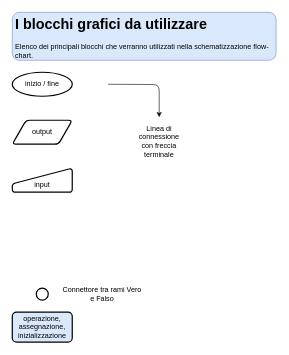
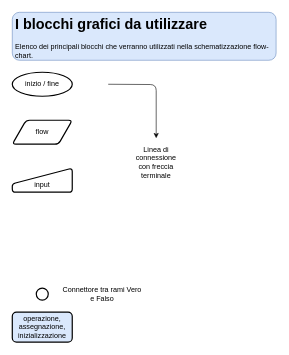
(42, 132) -> (42, 132)
(159, 141) -> (156, 162)
